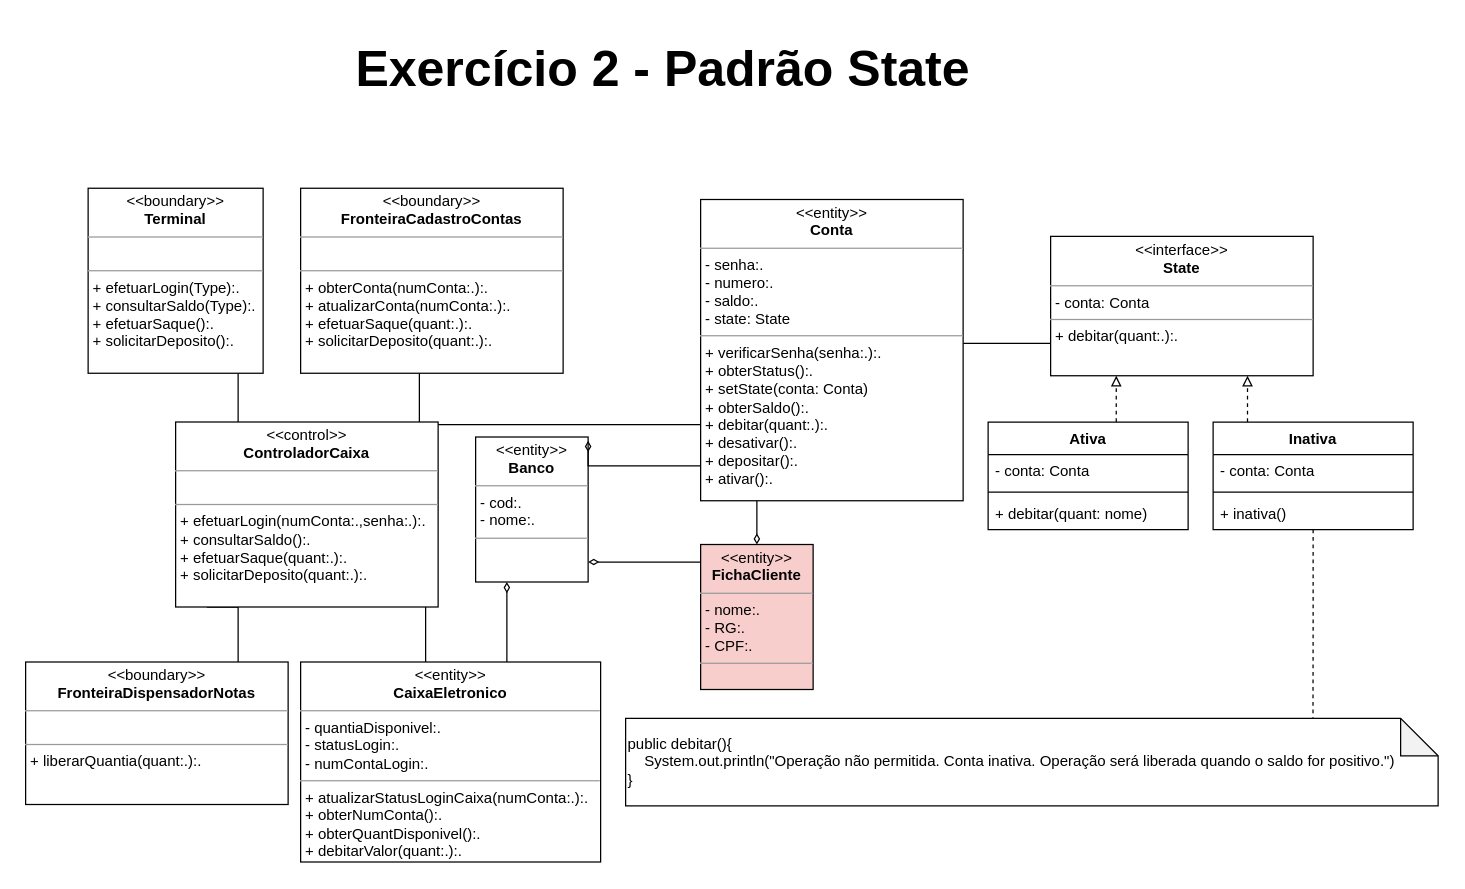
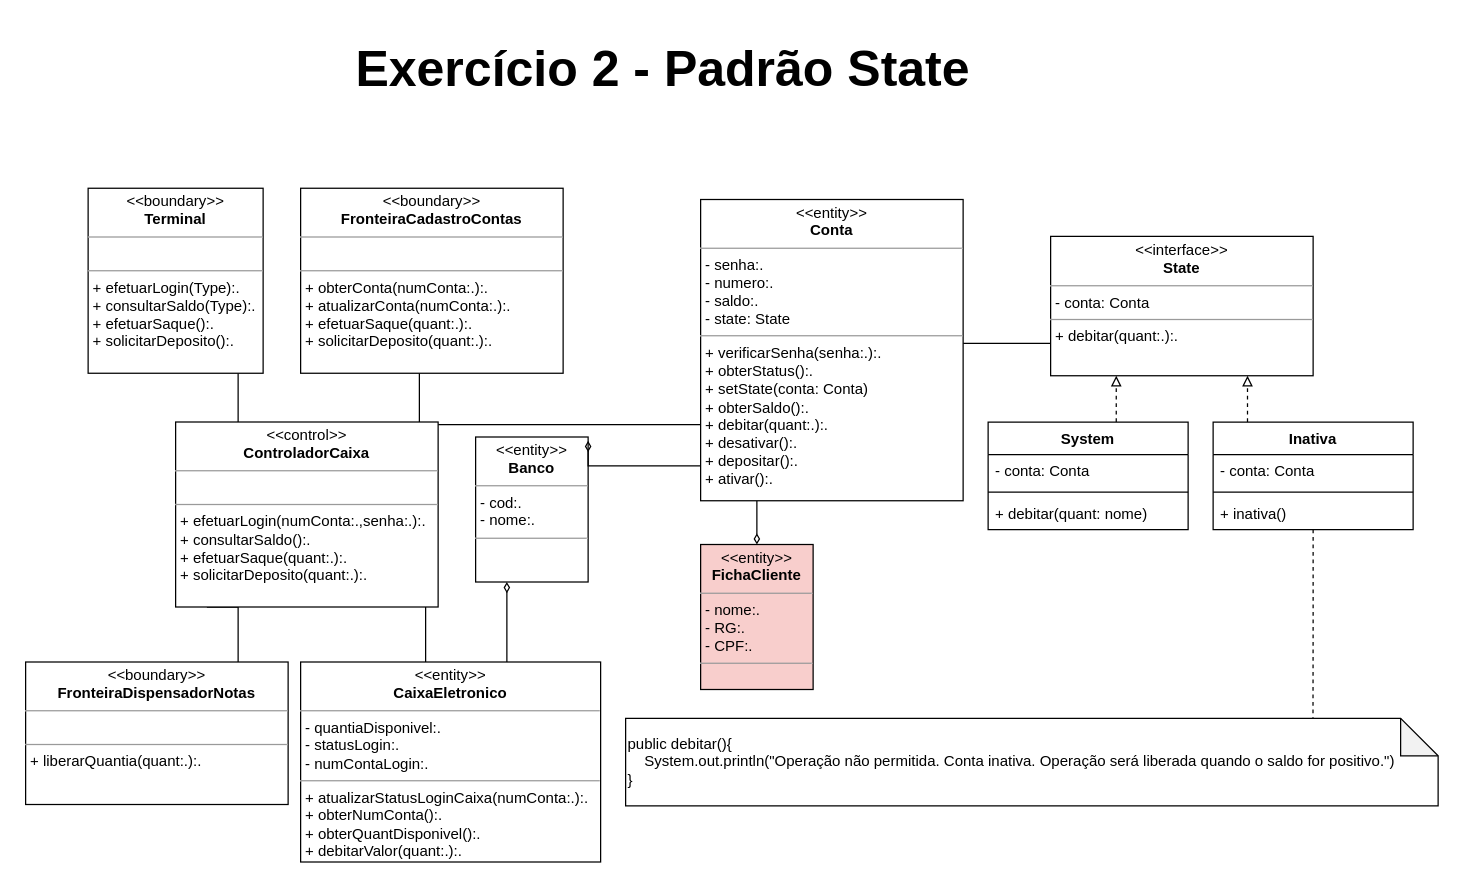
(1088, 439) -> (1088, 439)
(649, 562) -> none
